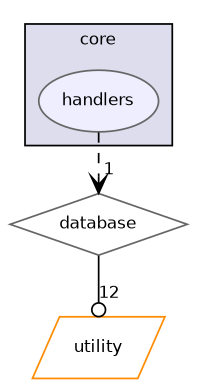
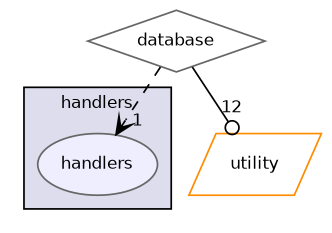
(99, 40) -> (98, 104)
(99, 156) -> (140, 99)
